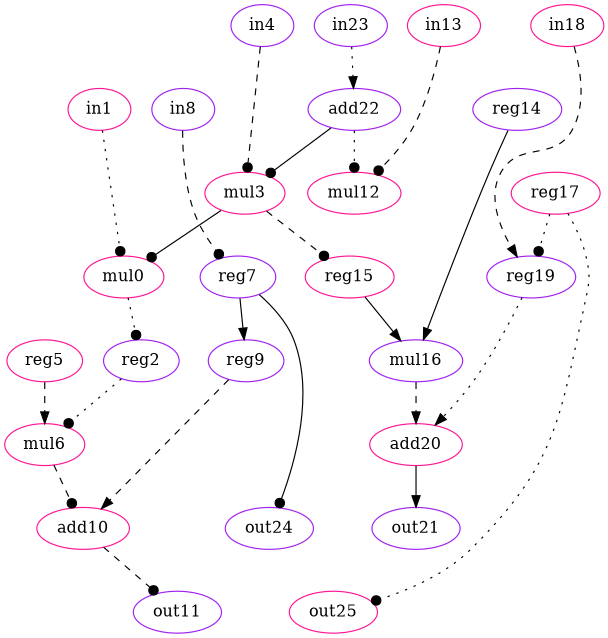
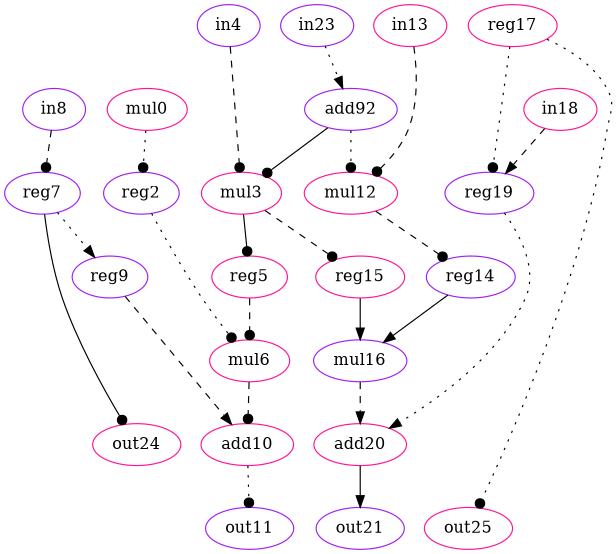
(99, 109) -> none
(354, 109) -> (351, 109)
(188, 232) -> (245, 231)
none -> (407, 233)
(241, 313) -> (72, 230)
(45, 397) -> (250, 314)
(269, 528) -> (137, 445)
(127, 567) -> (248, 482)
